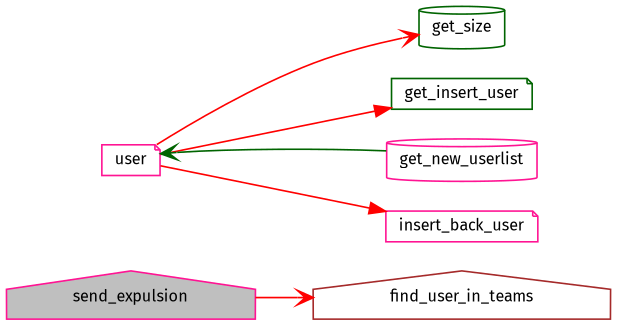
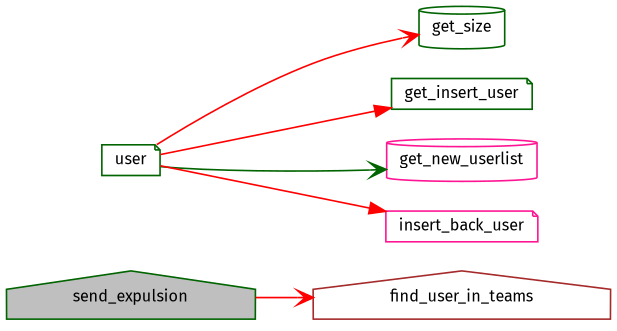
(282, 149) -> (265, 171)
(131, 160) -> (131, 160)
(131, 298) -> (131, 298)
